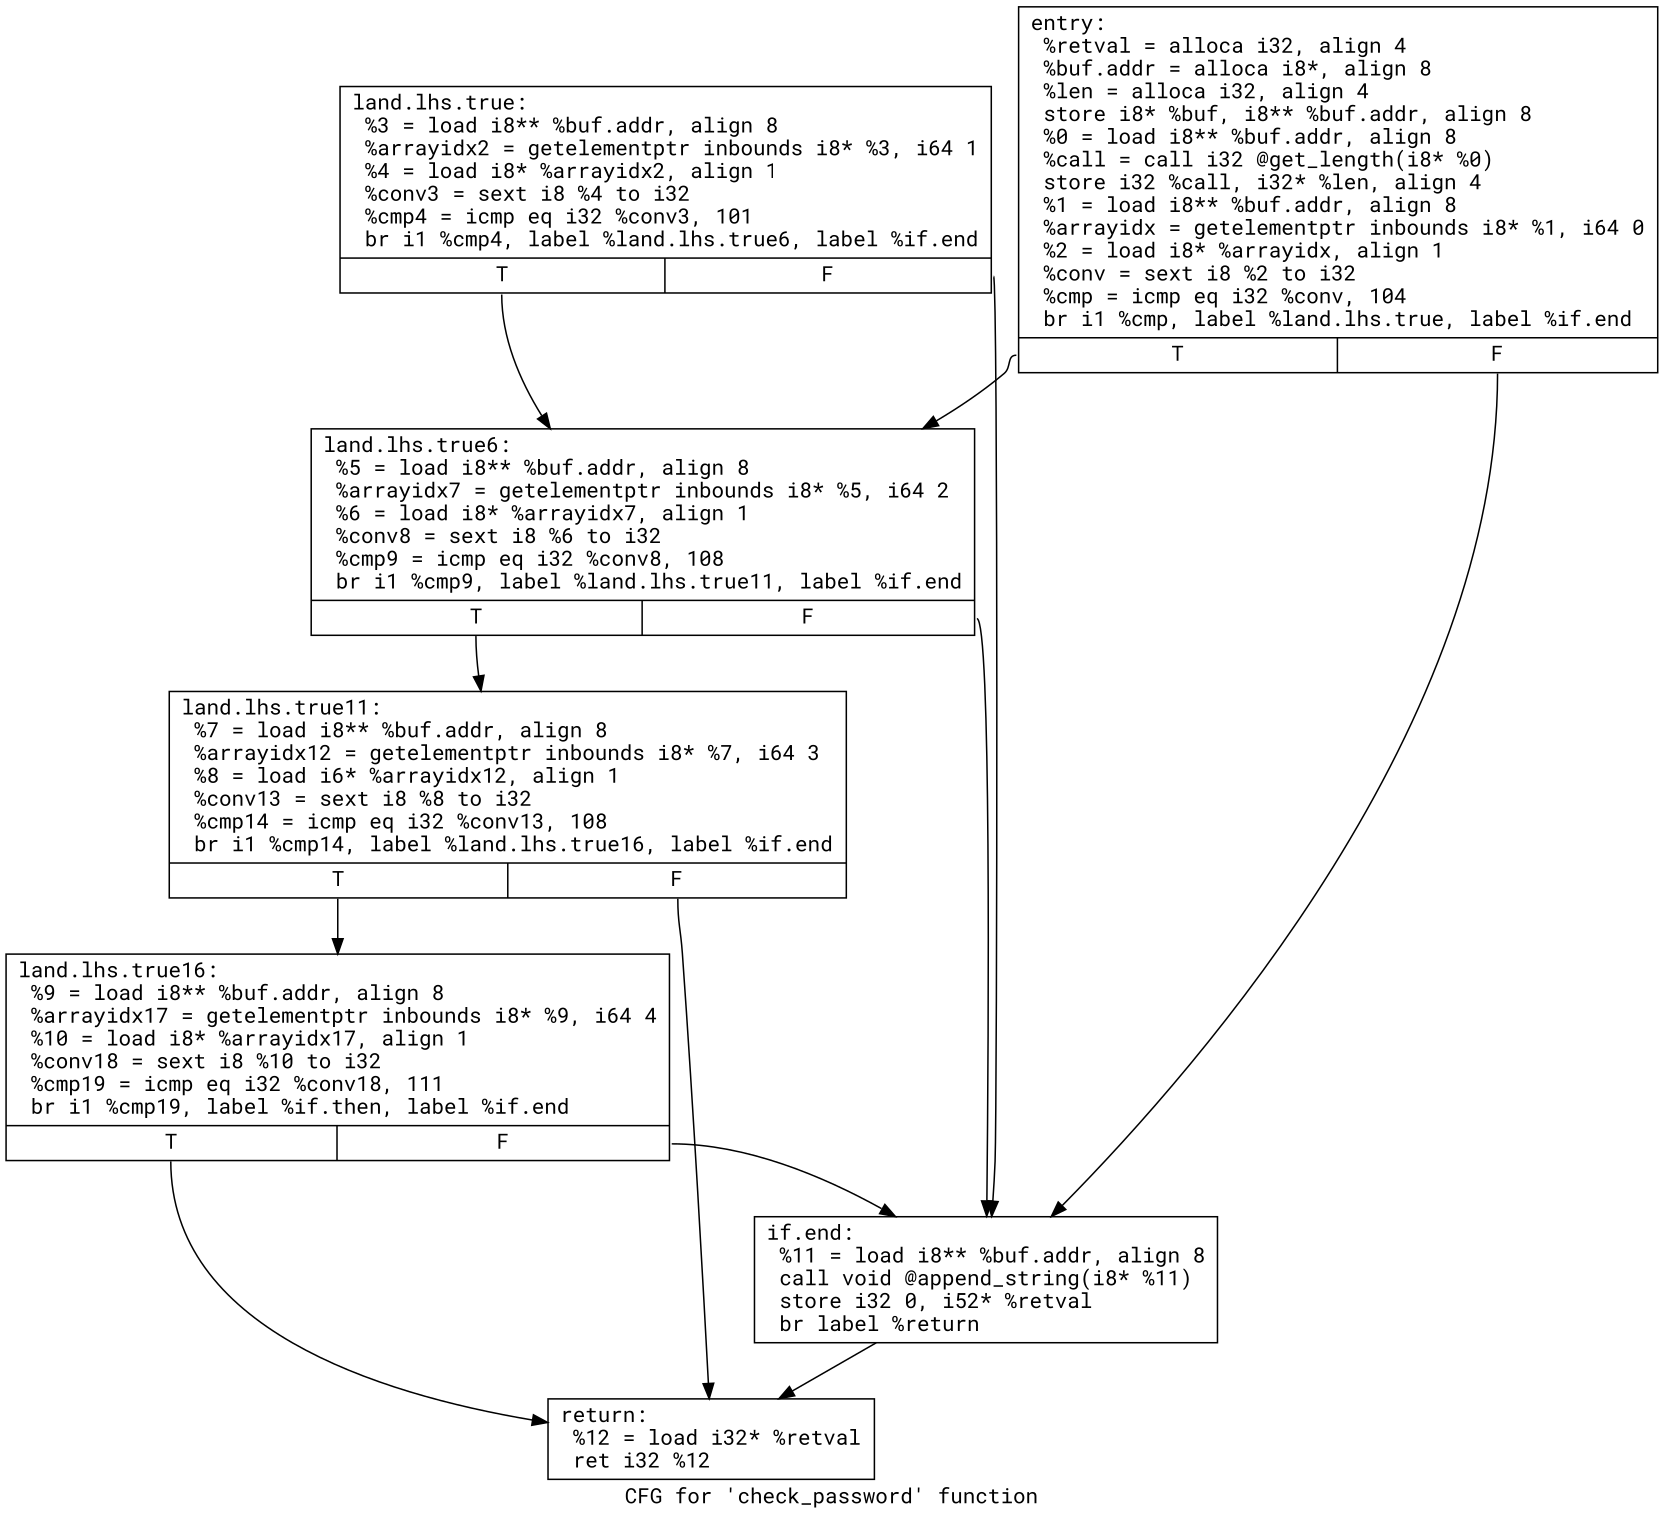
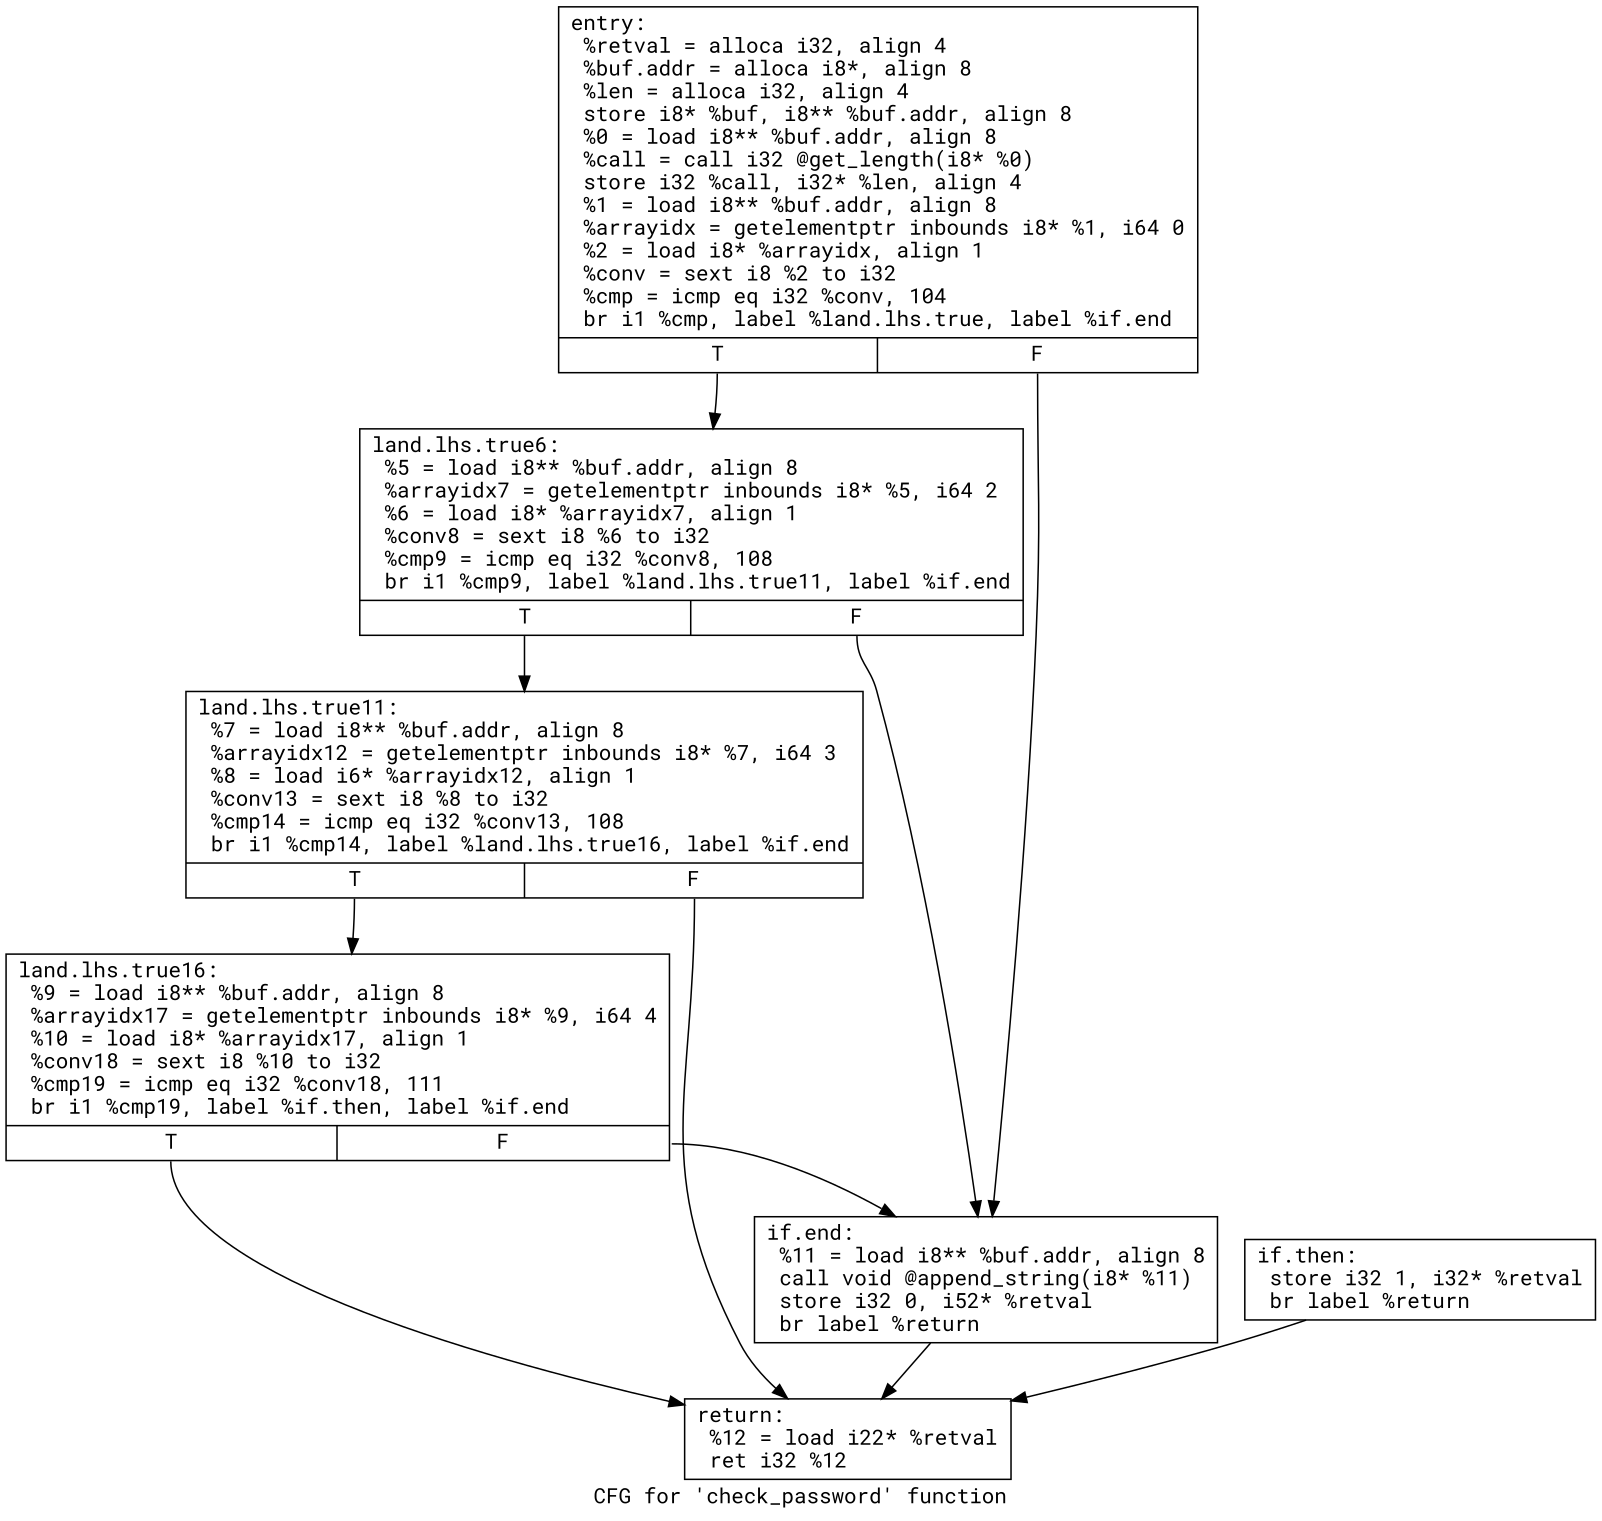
(666, 190) -> none
none -> (1420, 1280)
(711, 1438) -> (848, 1438)
